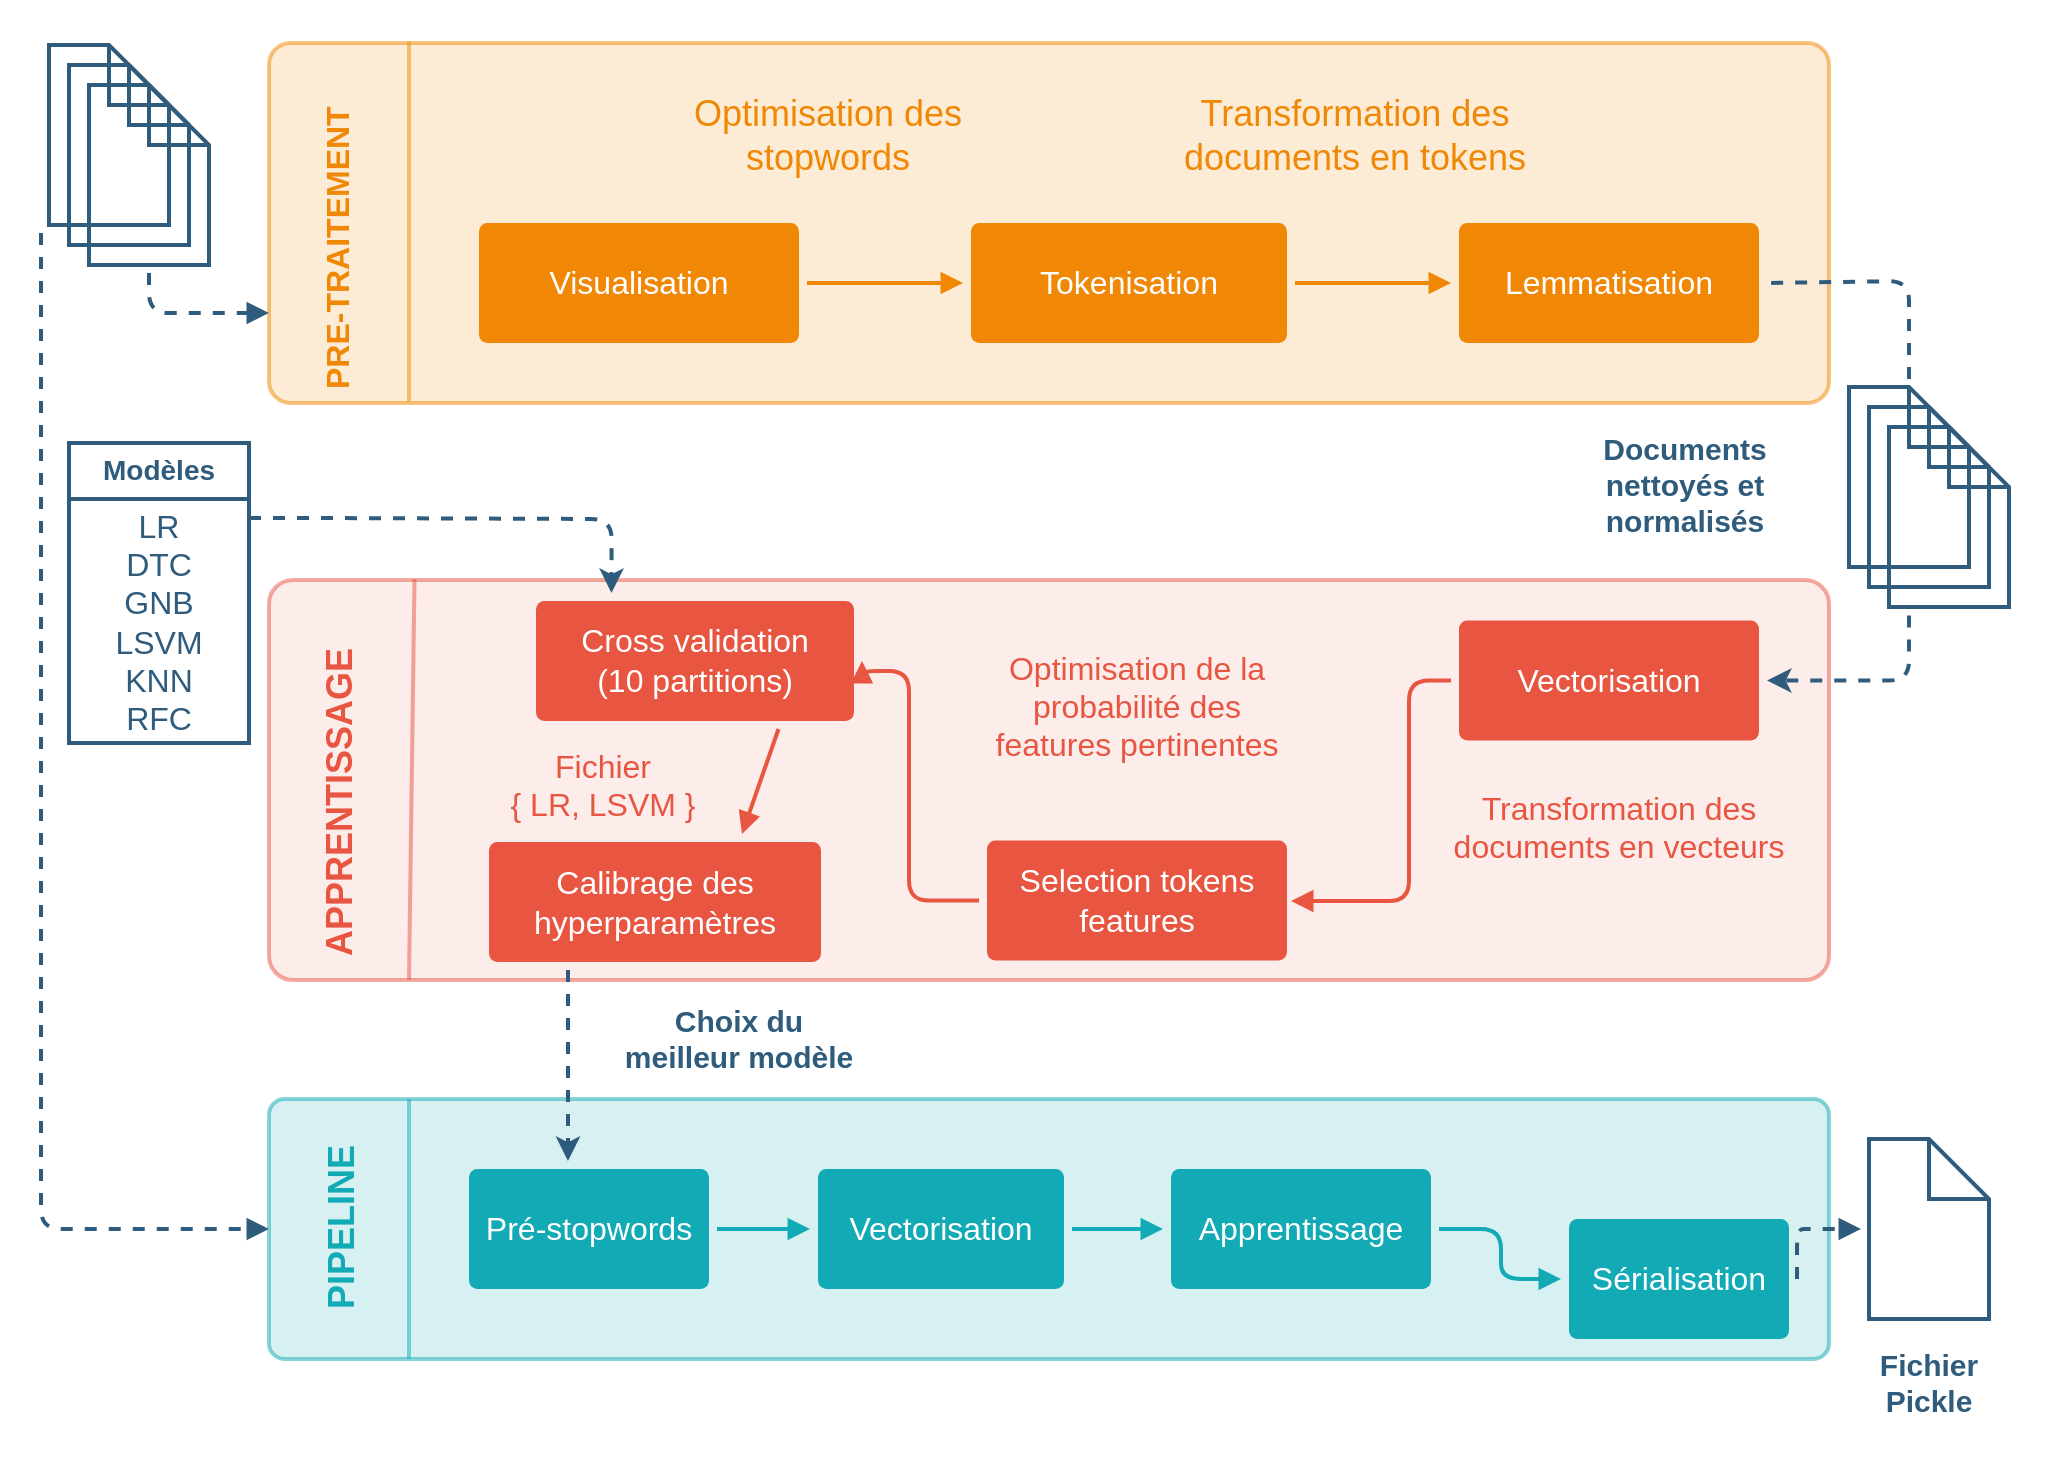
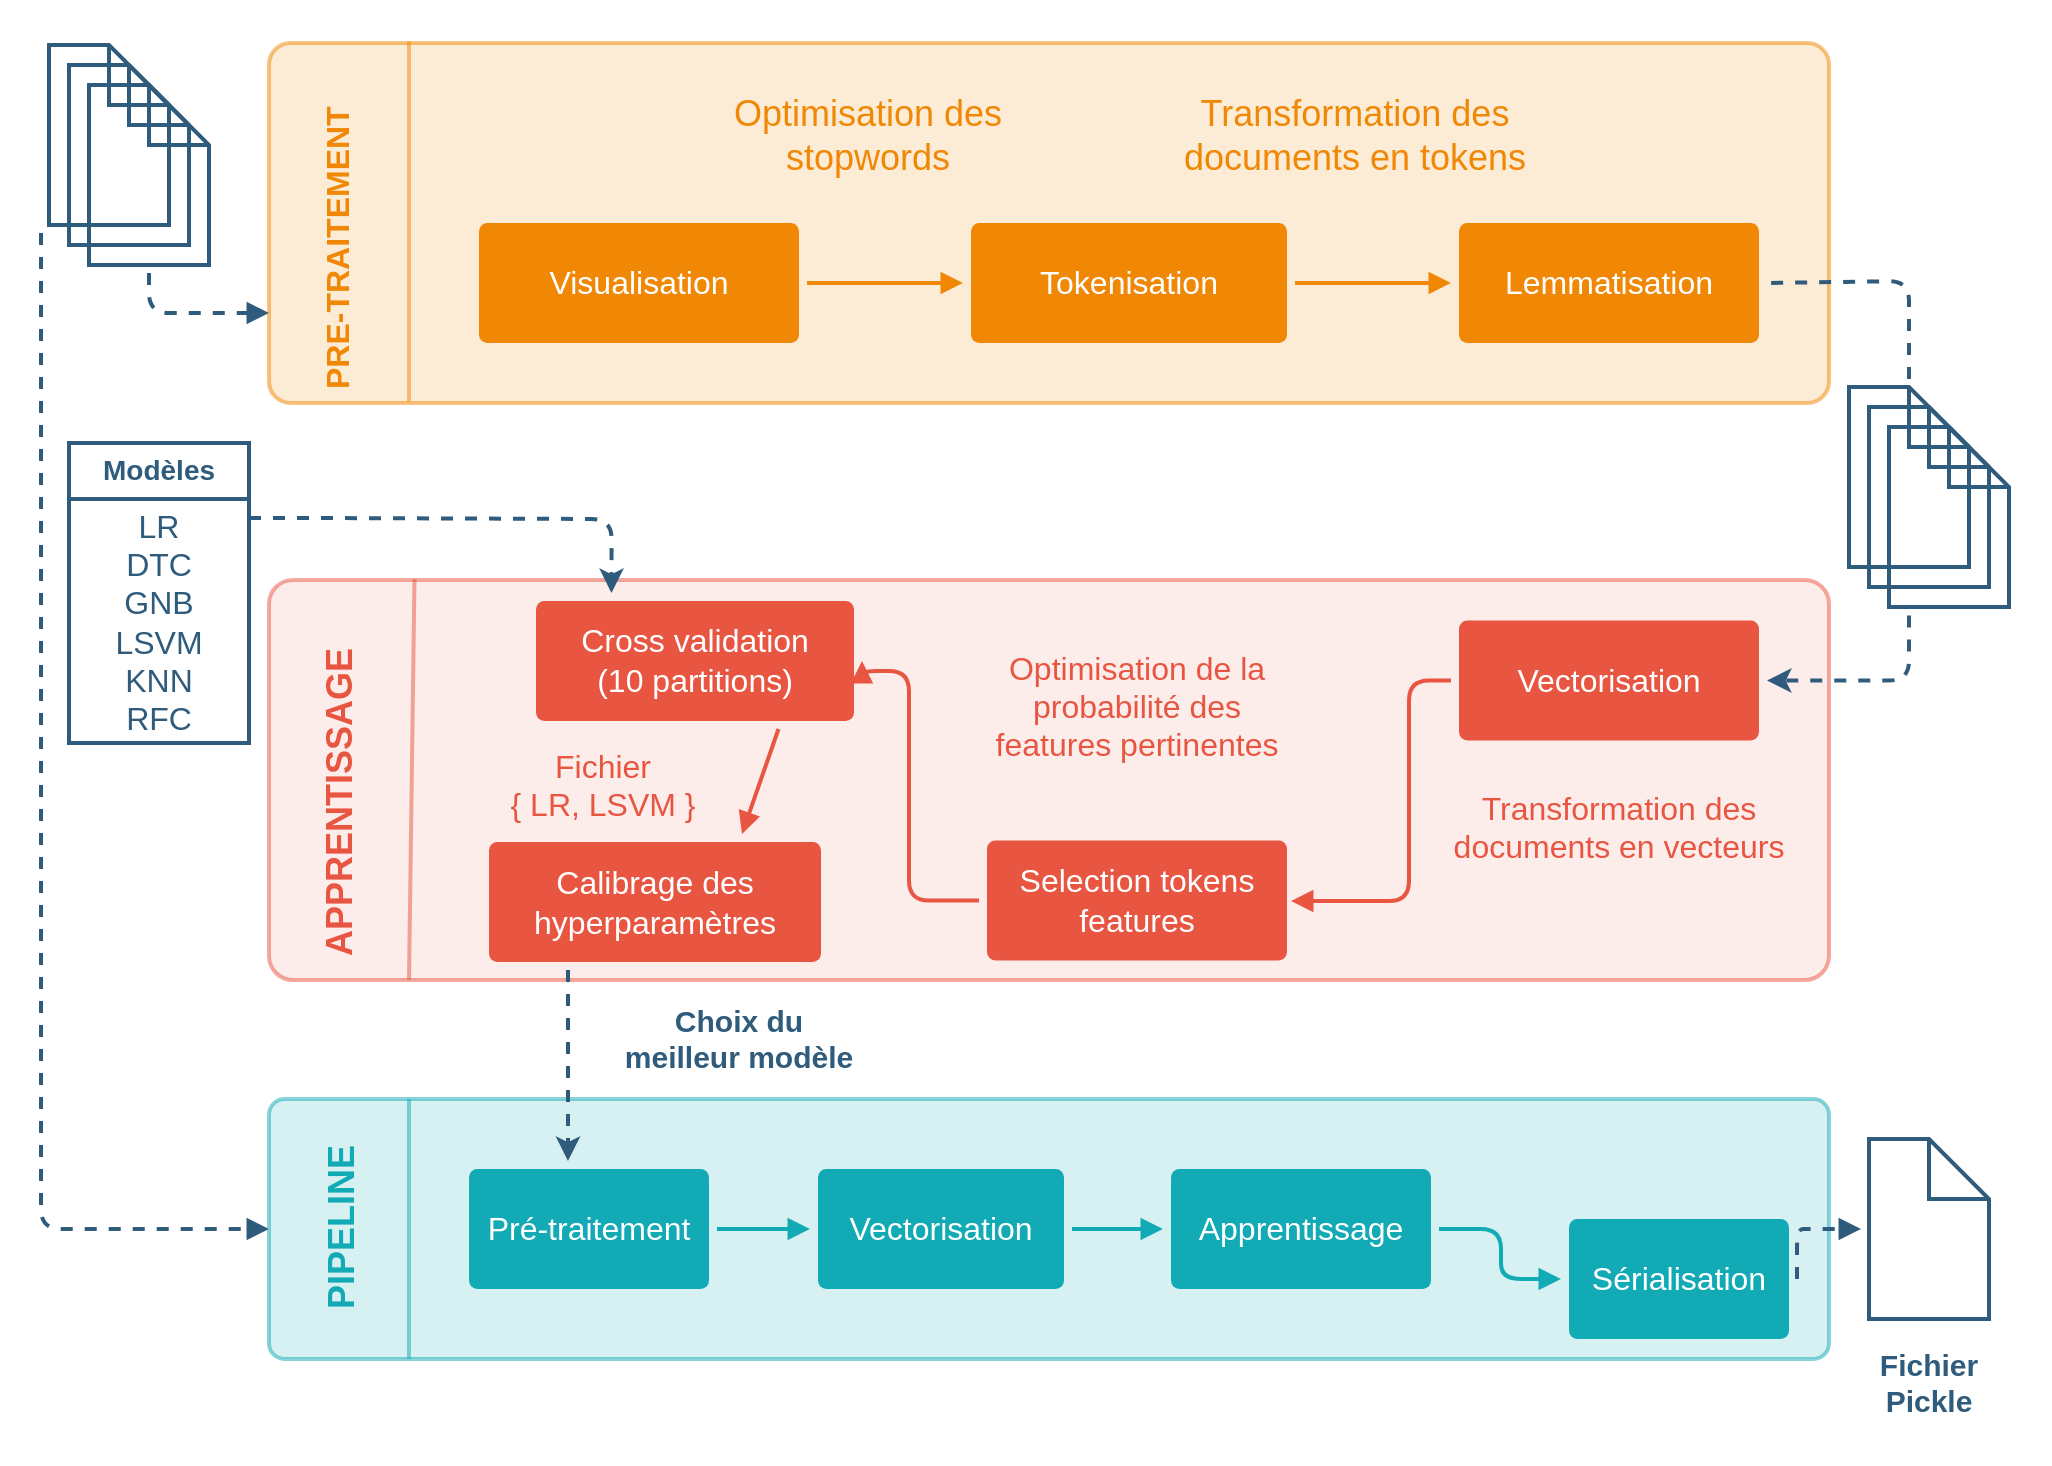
(829, 137) -> (869, 137)
(1685, 486) -> none
(590, 1229) -> (590, 1229)
